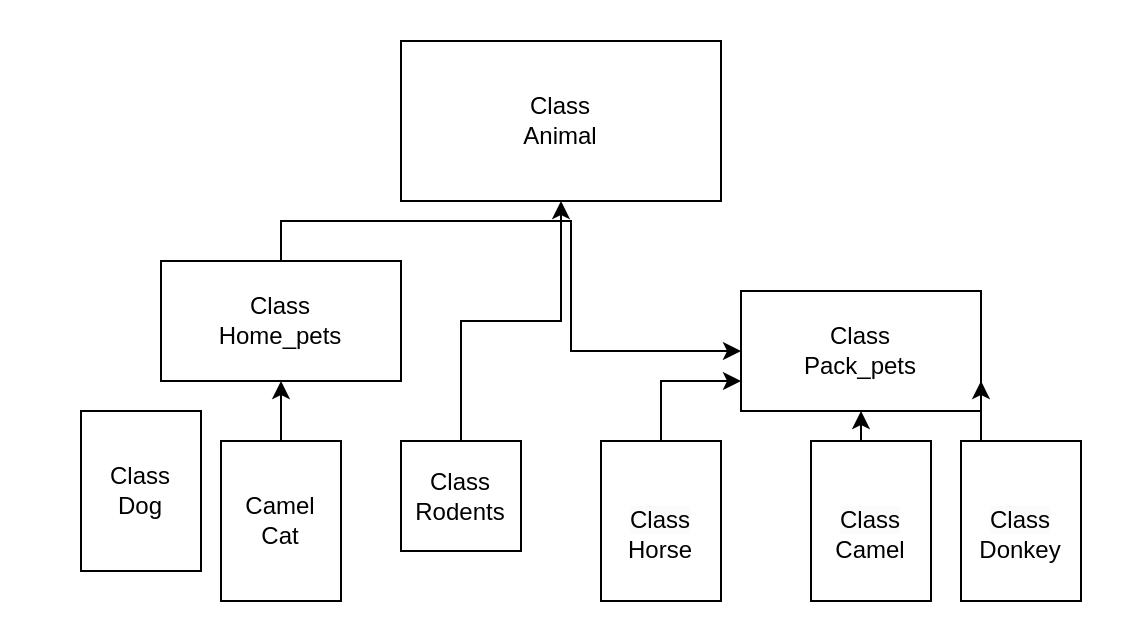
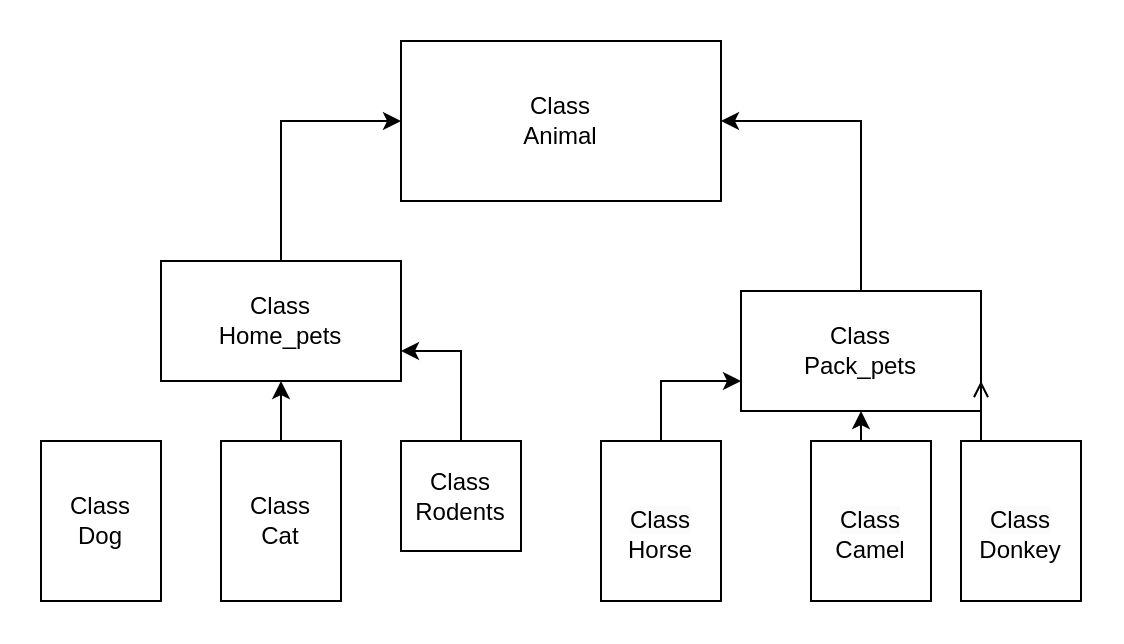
none -> (861, 143)
(568, 221) -> (283, 121)
(548, 321) -> (439, 351)
(981, 396) -> (981, 393)
(141, 491) -> (101, 521)
(281, 521) -> (281, 521)
